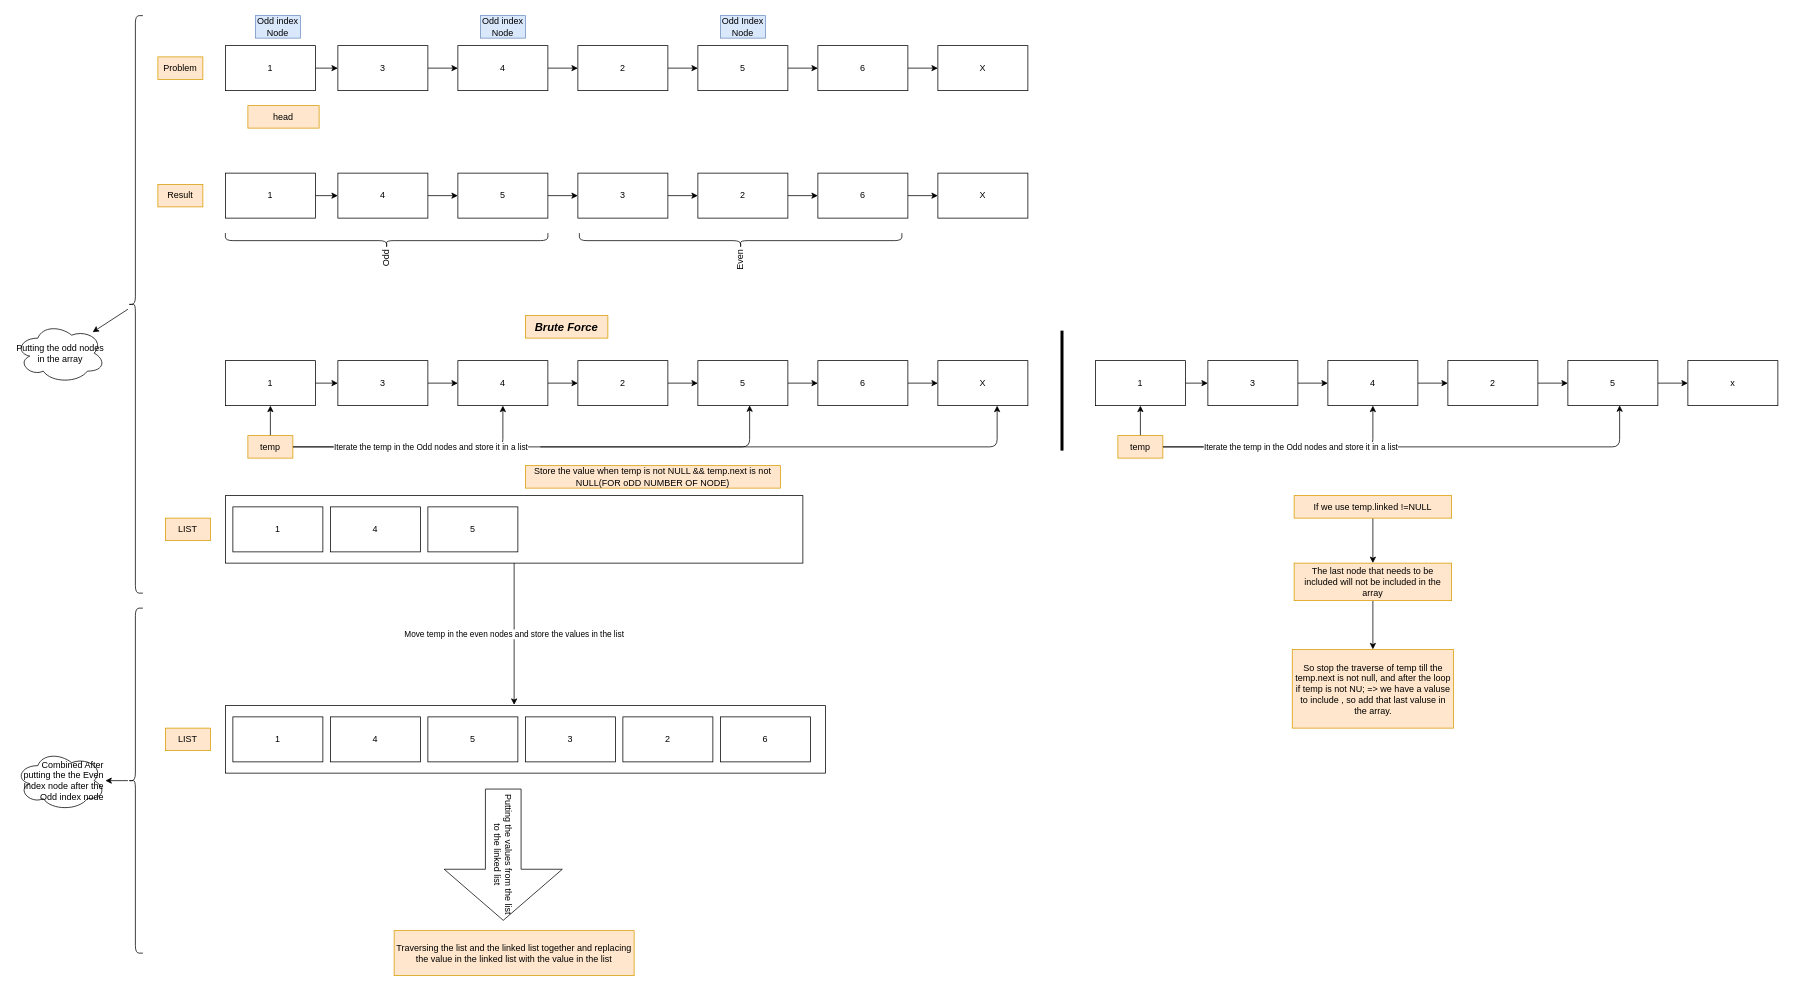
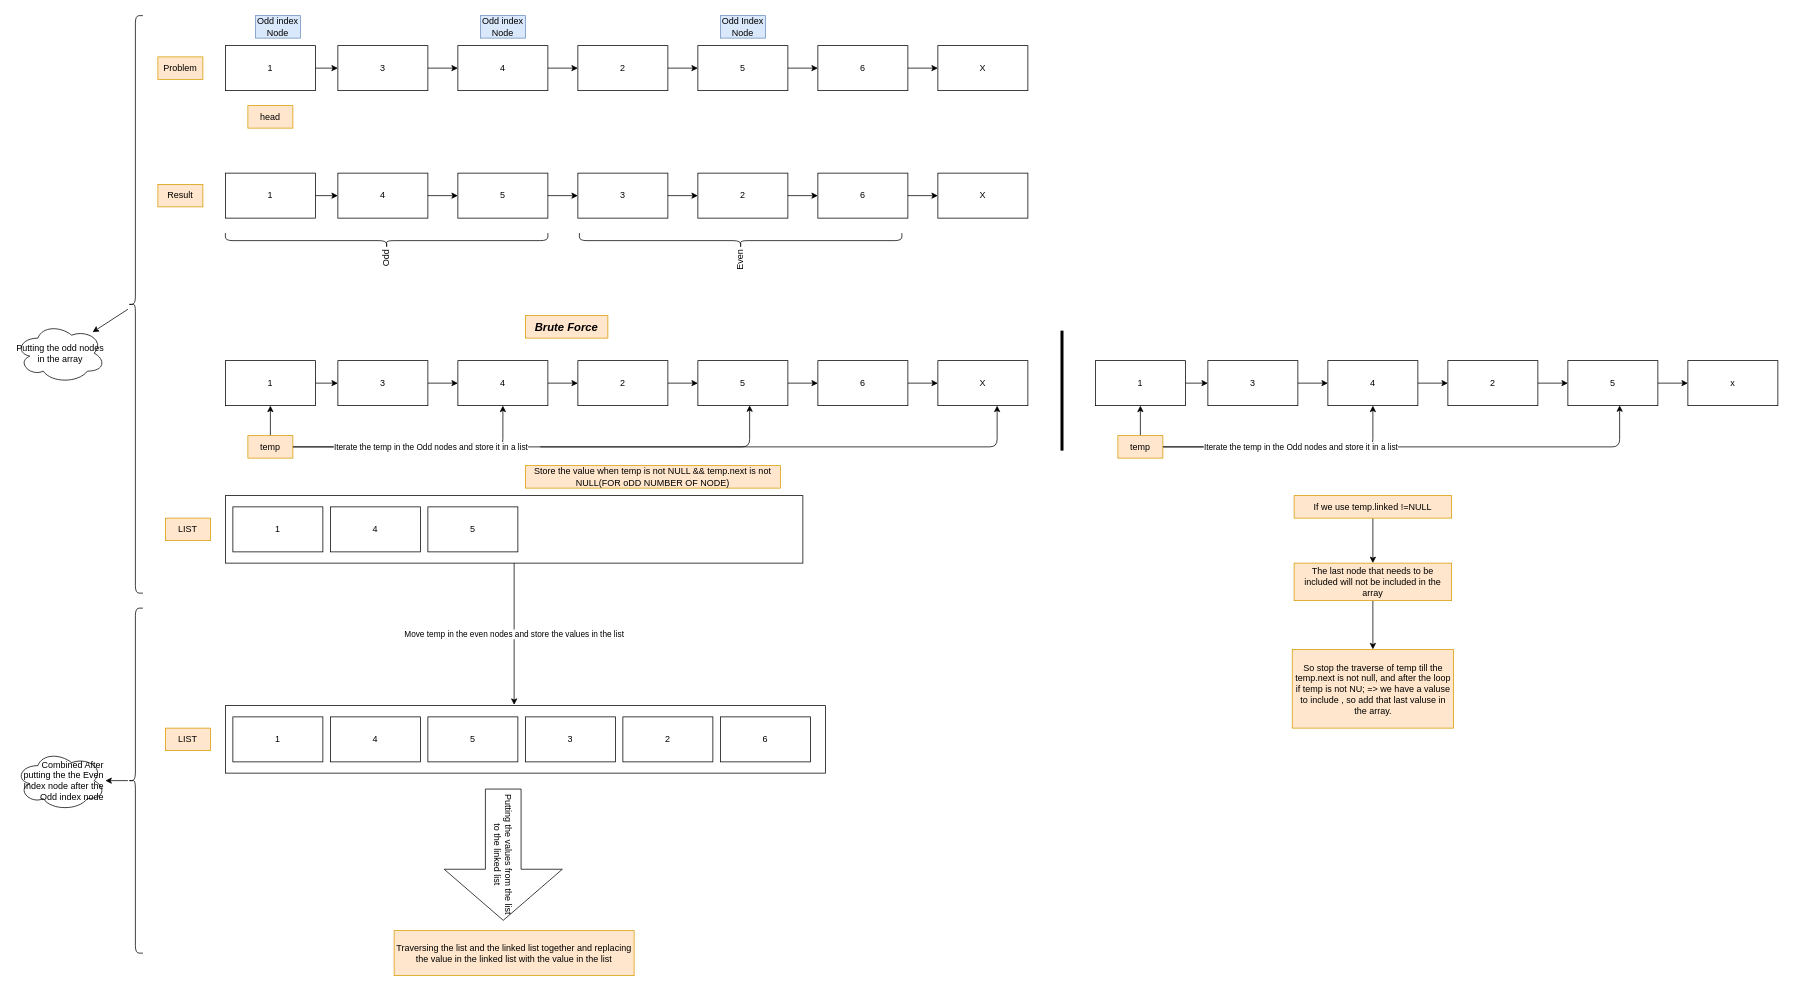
(284, 117) -> (270, 117)
